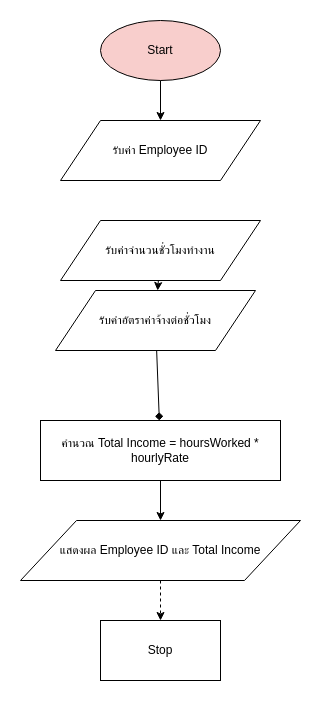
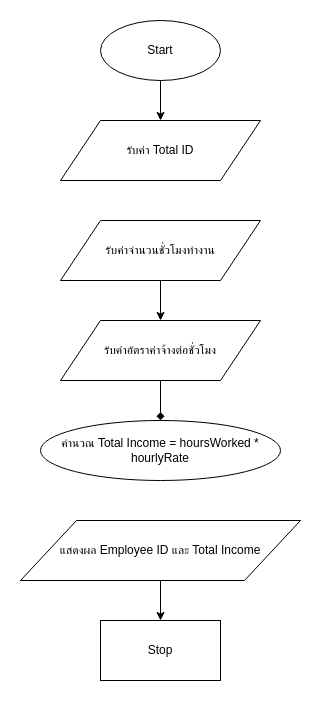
(161, 51) -> (161, 51)
(161, 151) -> (161, 151)
(156, 321) -> (161, 351)
(161, 451) -> (161, 451)
(161, 497) -> none
(161, 597) -> (161, 597)
